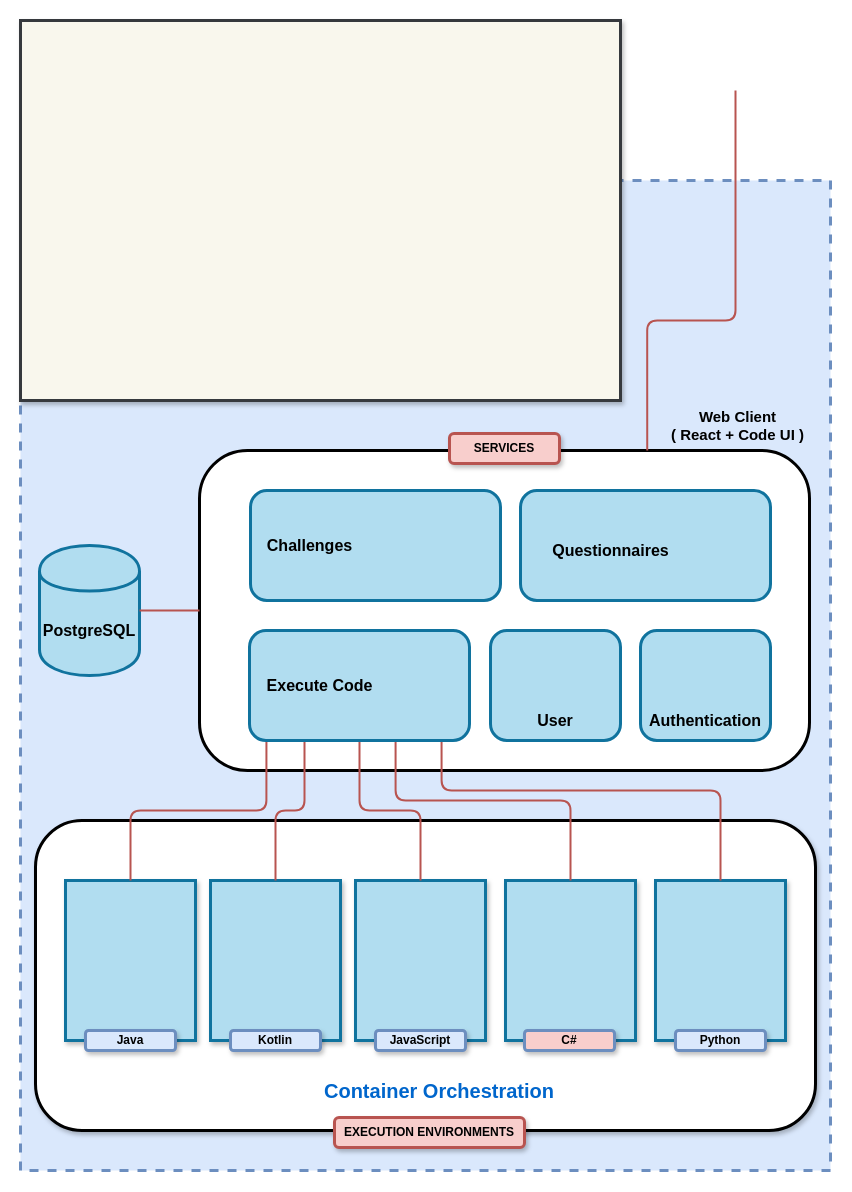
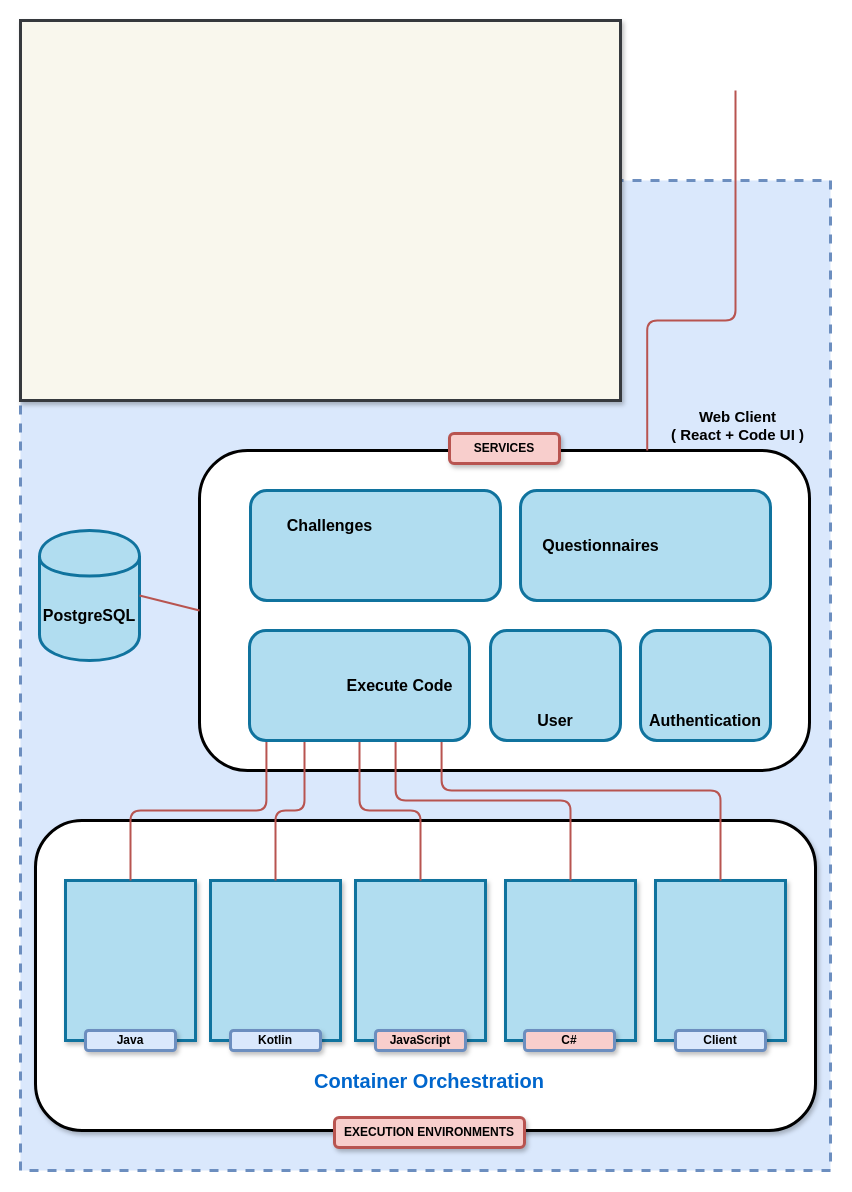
(310, 546) -> (330, 526)
(611, 551) -> (601, 546)
(90, 611) -> (90, 596)
(320, 686) -> (400, 686)
(421, 1041) -> (421, 1041)
(721, 1041) -> (721, 1041)
(440, 1091) -> (430, 1081)
